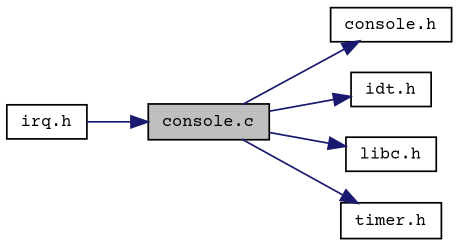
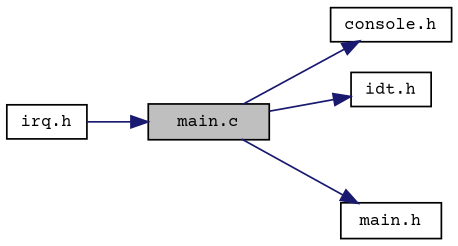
(209, 122) -> (209, 122)
(391, 154) -> none
(391, 221) -> (391, 221)
